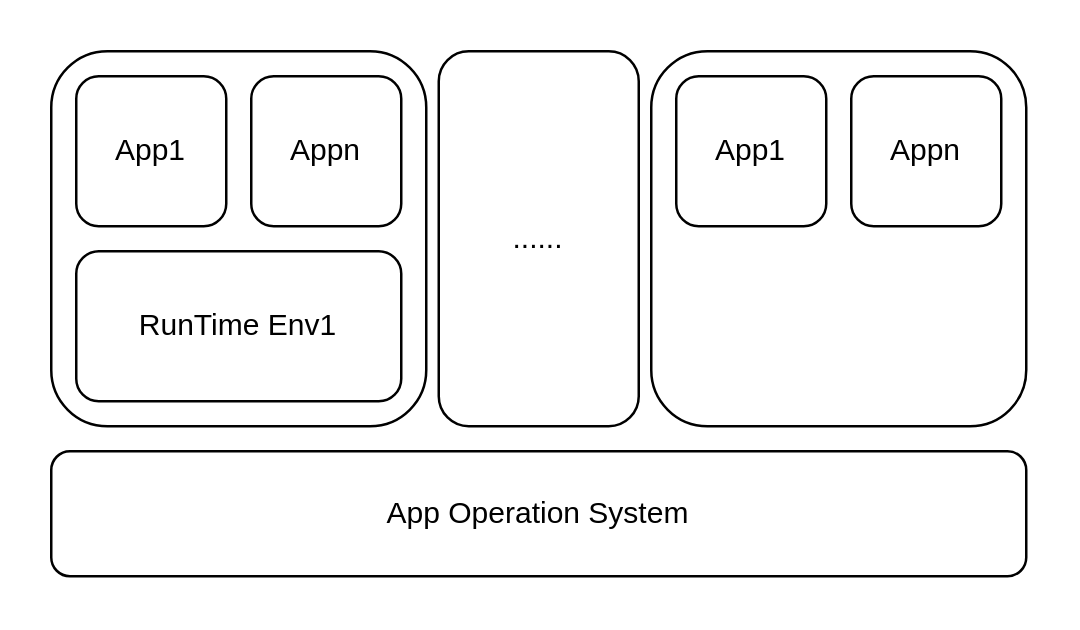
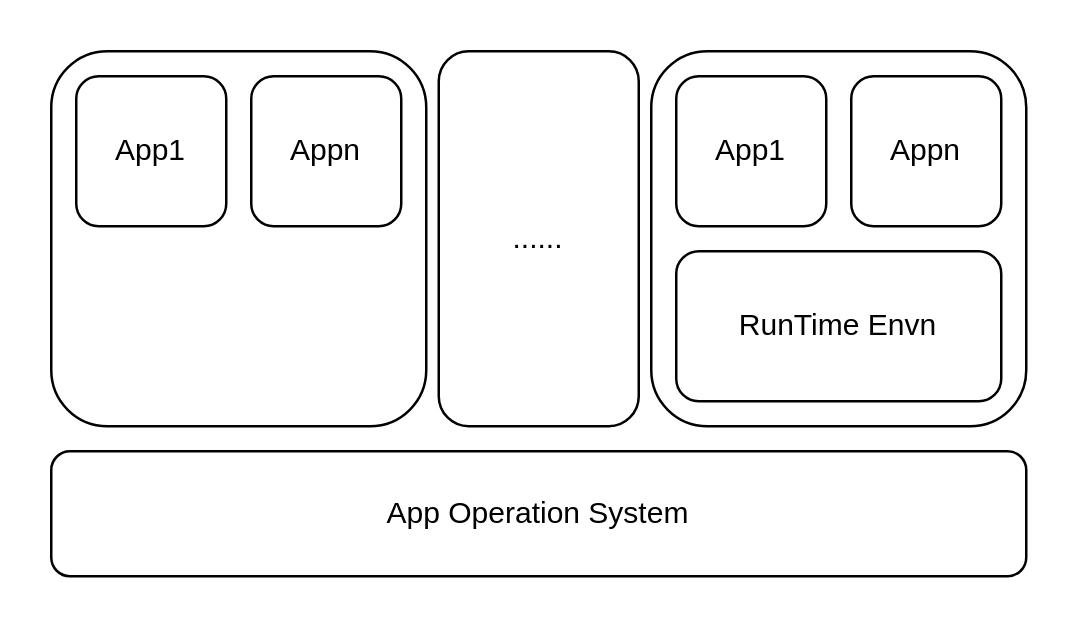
(239, 326) -> none
none -> (839, 326)
